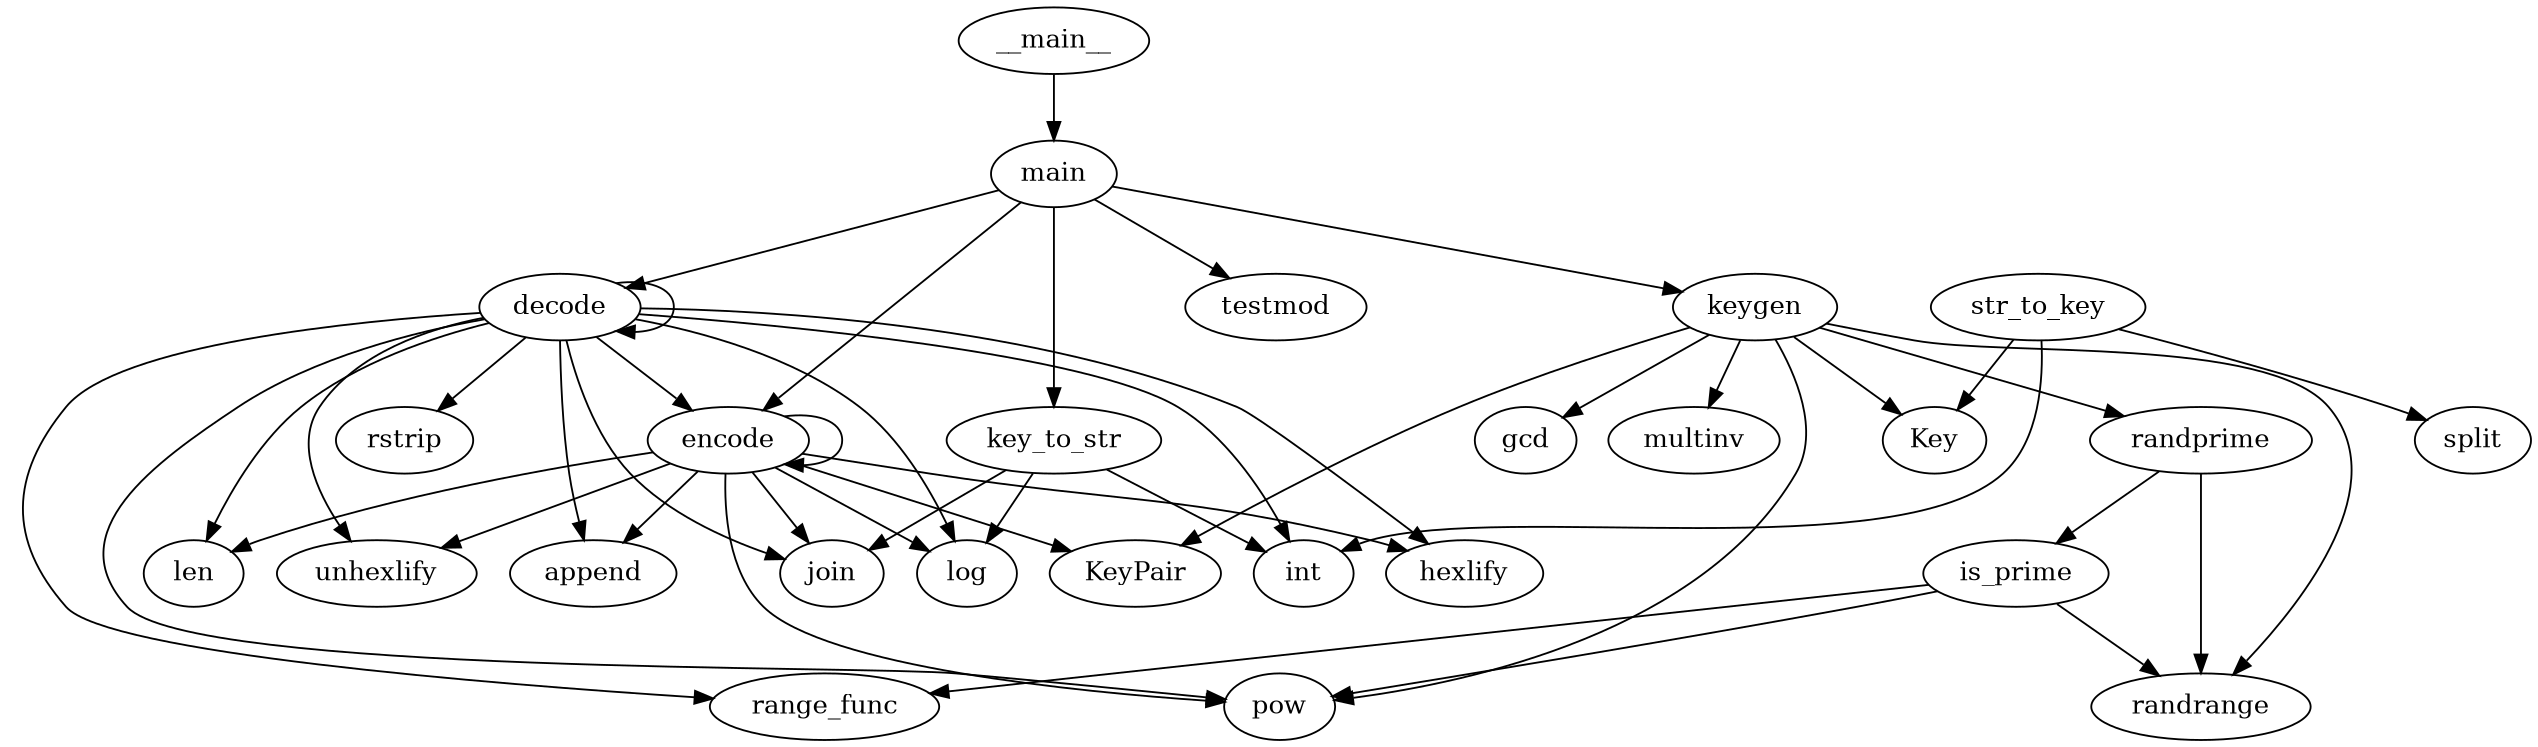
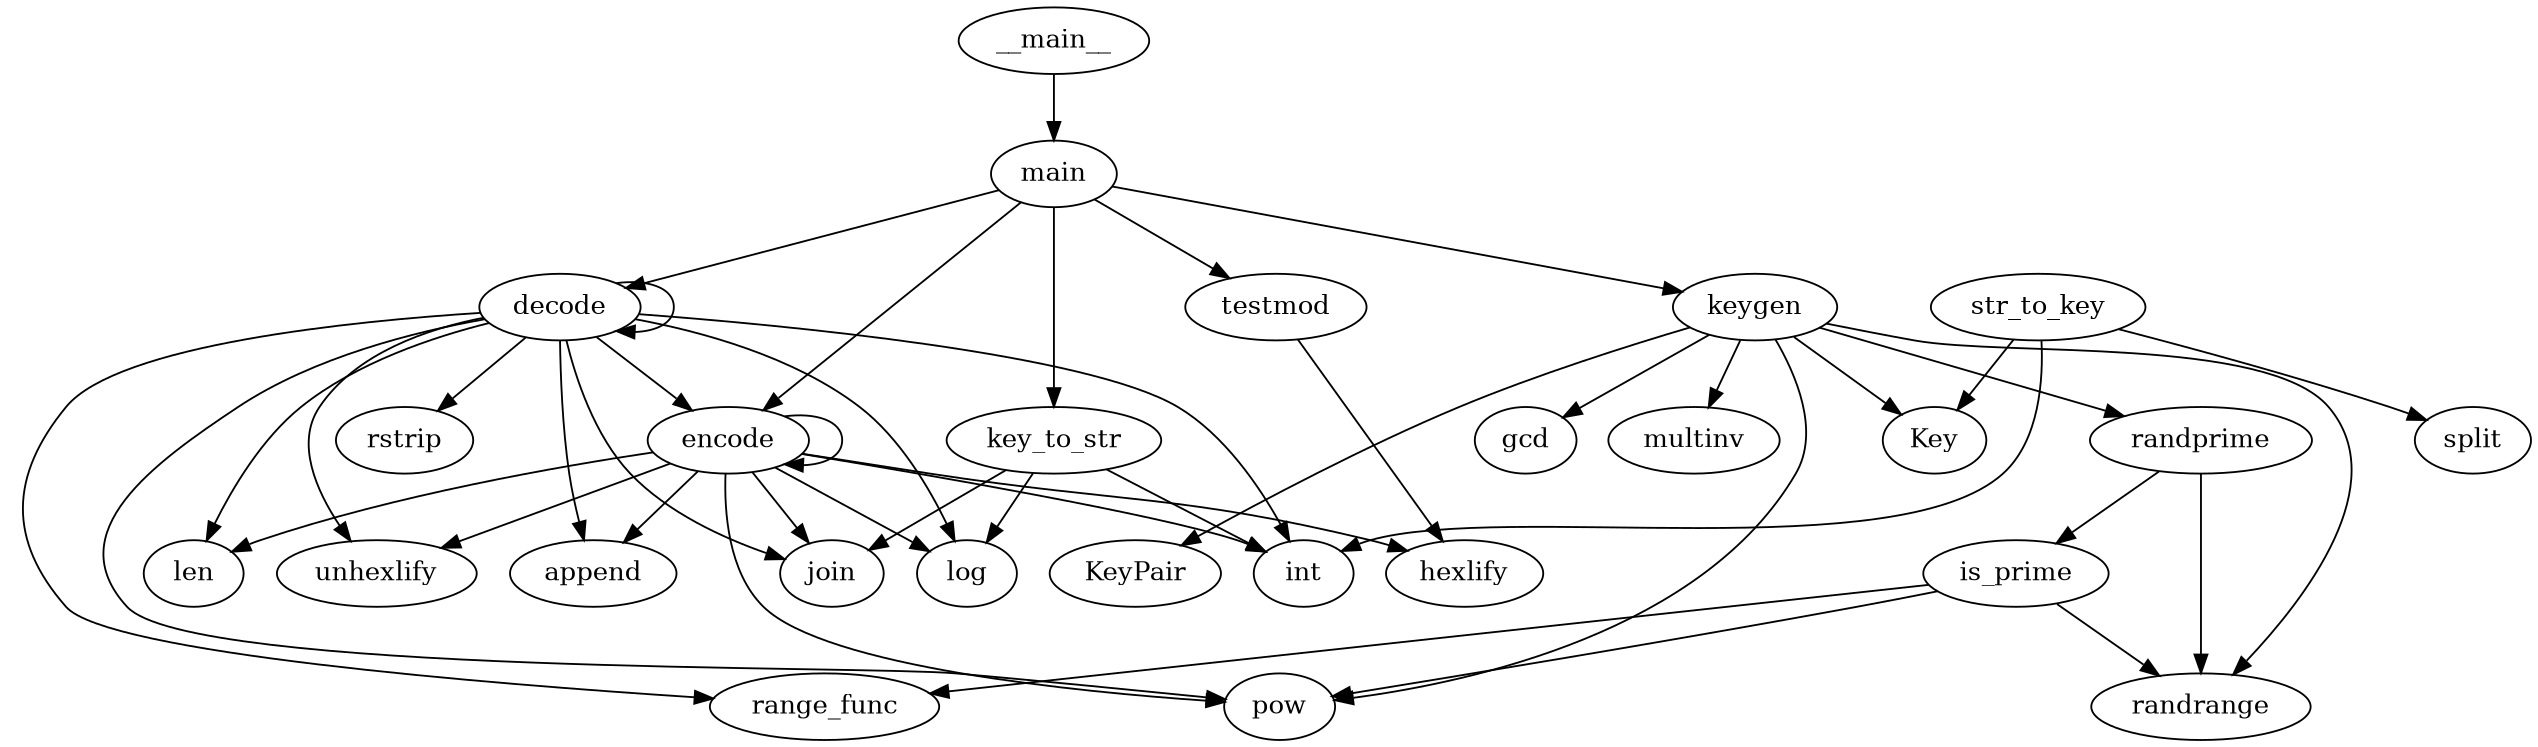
(1029, 347) -> (1365, 433)
(922, 504) -> (1093, 506)
